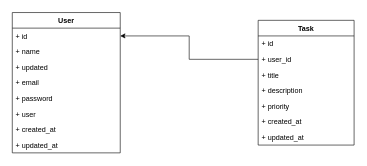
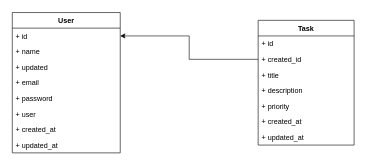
(278, 59) -> (284, 59)
